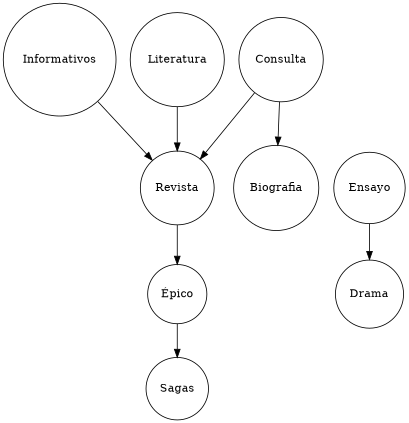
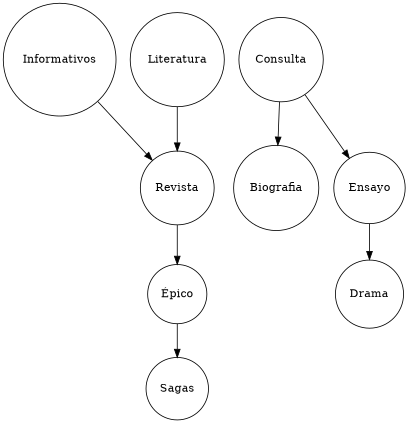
(230, 123) -> (325, 123)
